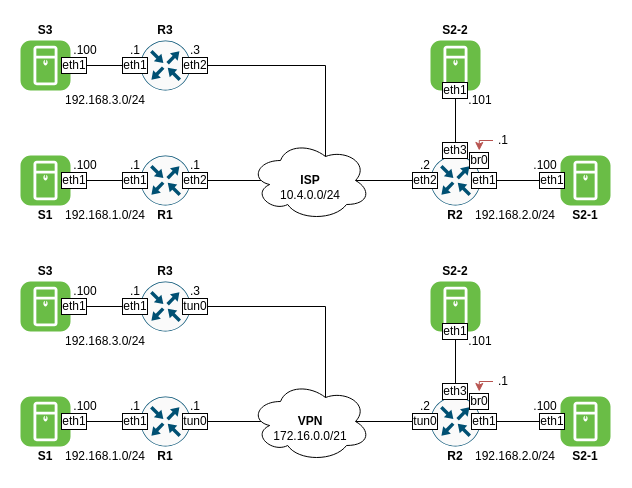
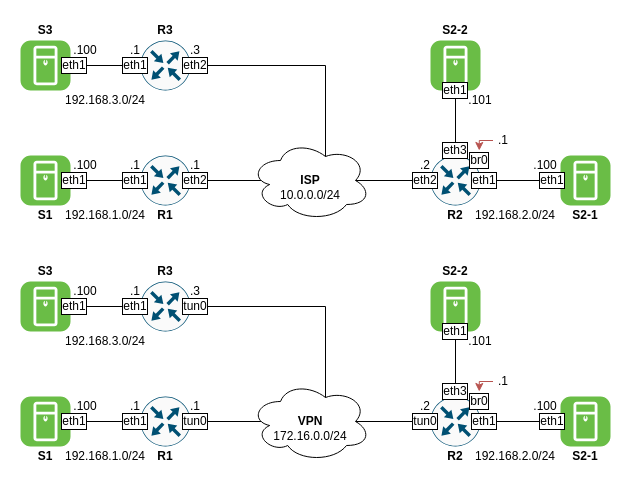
(311, 196) -> (311, 196)
(311, 437) -> (311, 437)
